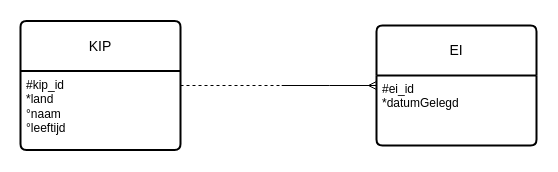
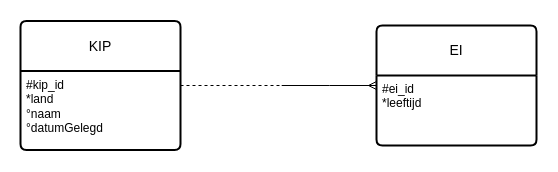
(421, 97) -> (410, 97)
(54, 107) -> (65, 107)
